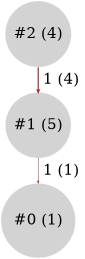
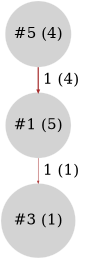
(38, 34) -> (38, 34)
(38, 221) -> (38, 221)
